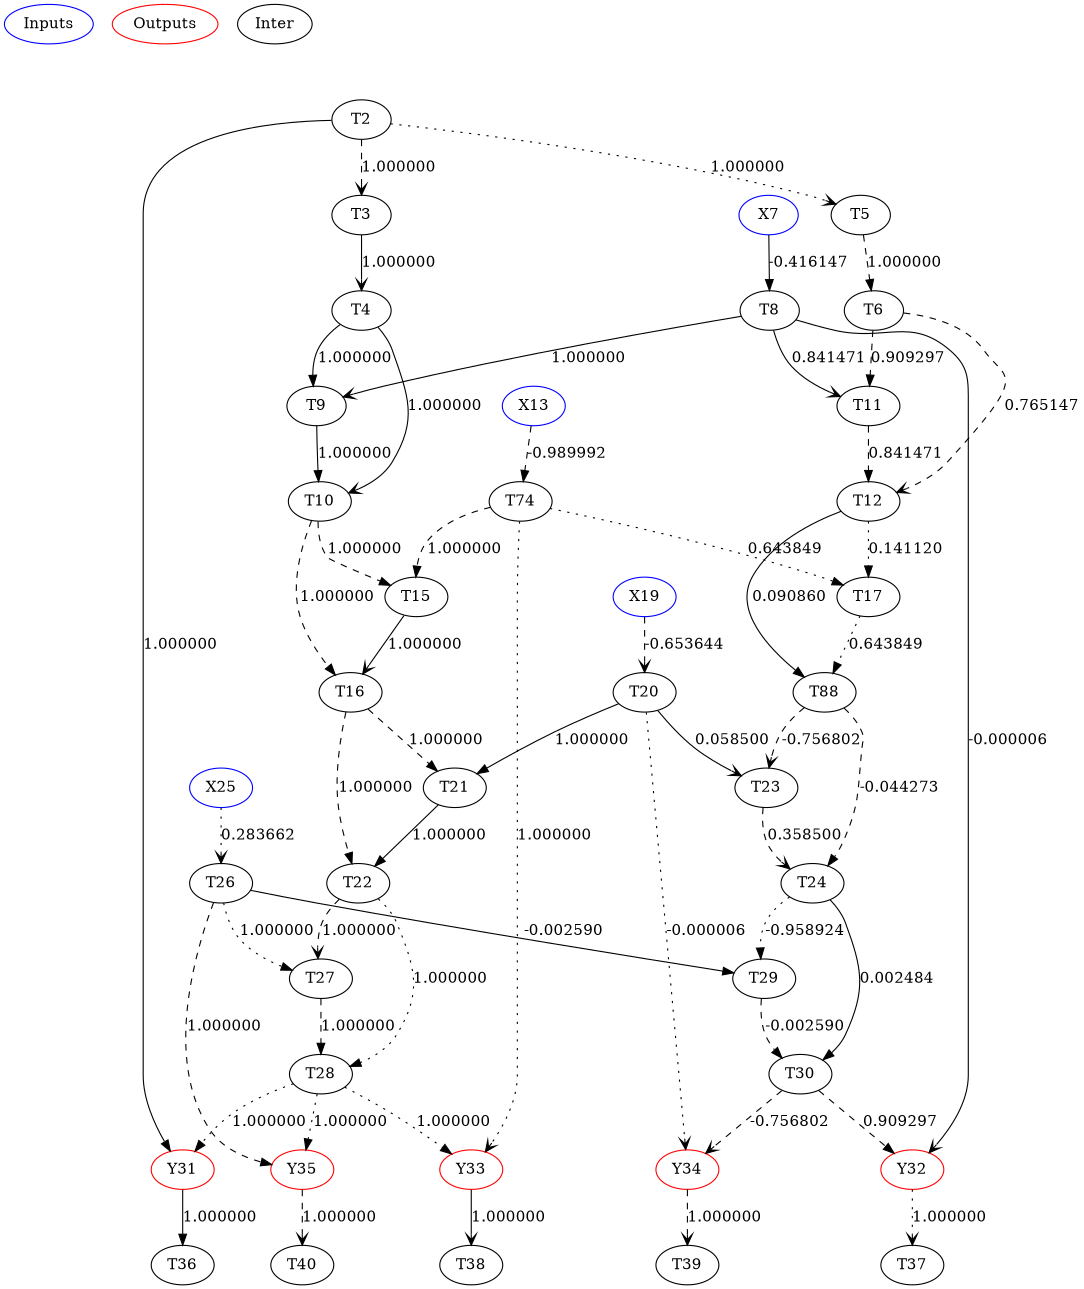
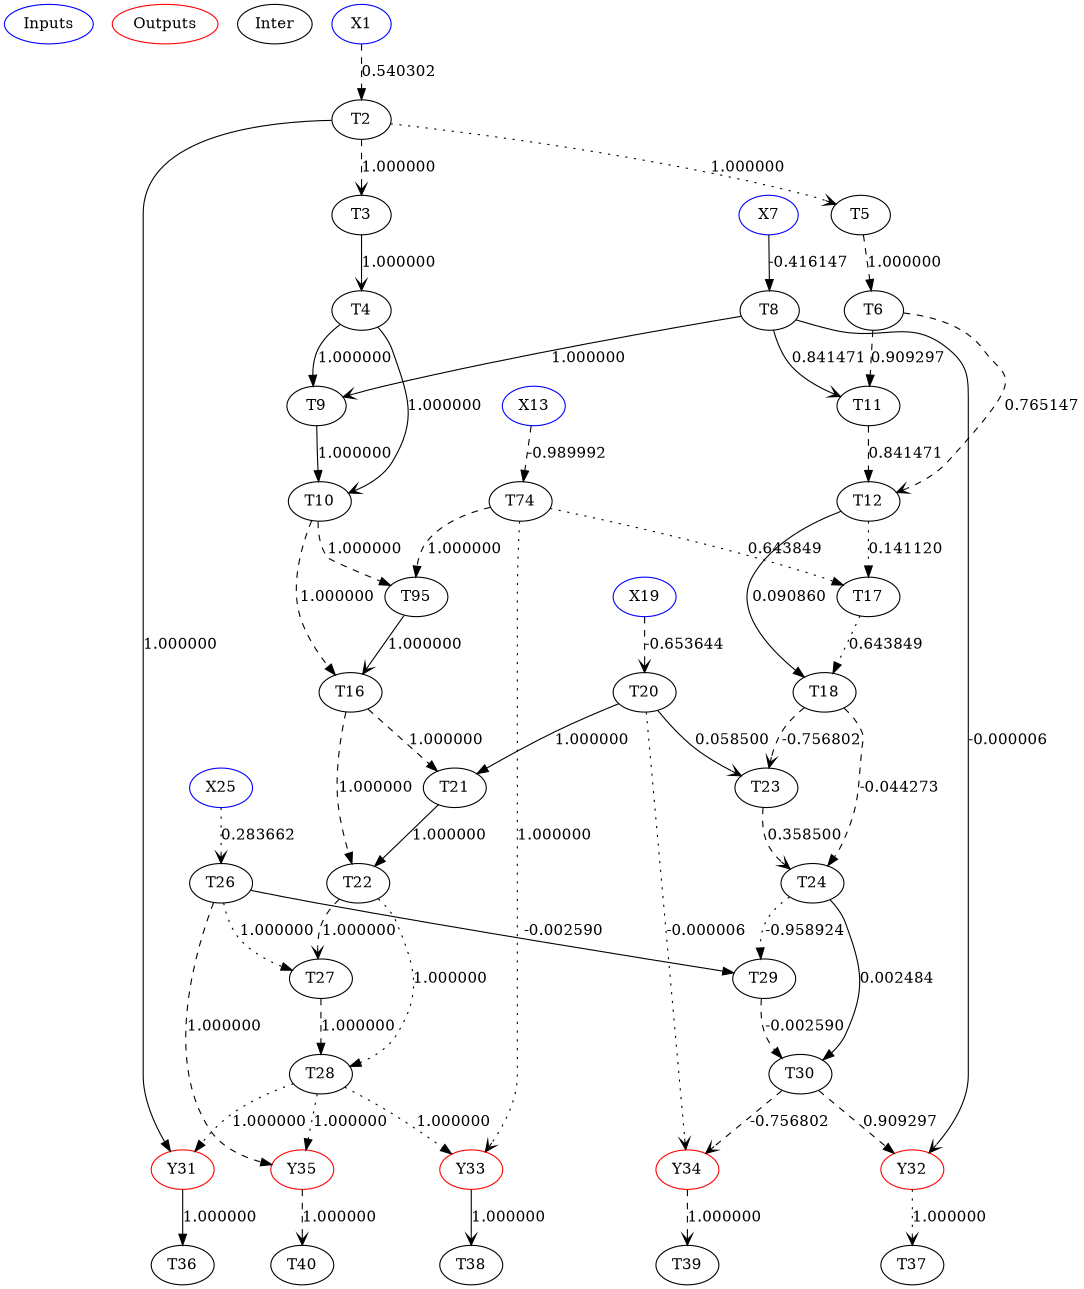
none -> (362, 24)
(416, 597) -> (416, 597)
(825, 692) -> (825, 692)
